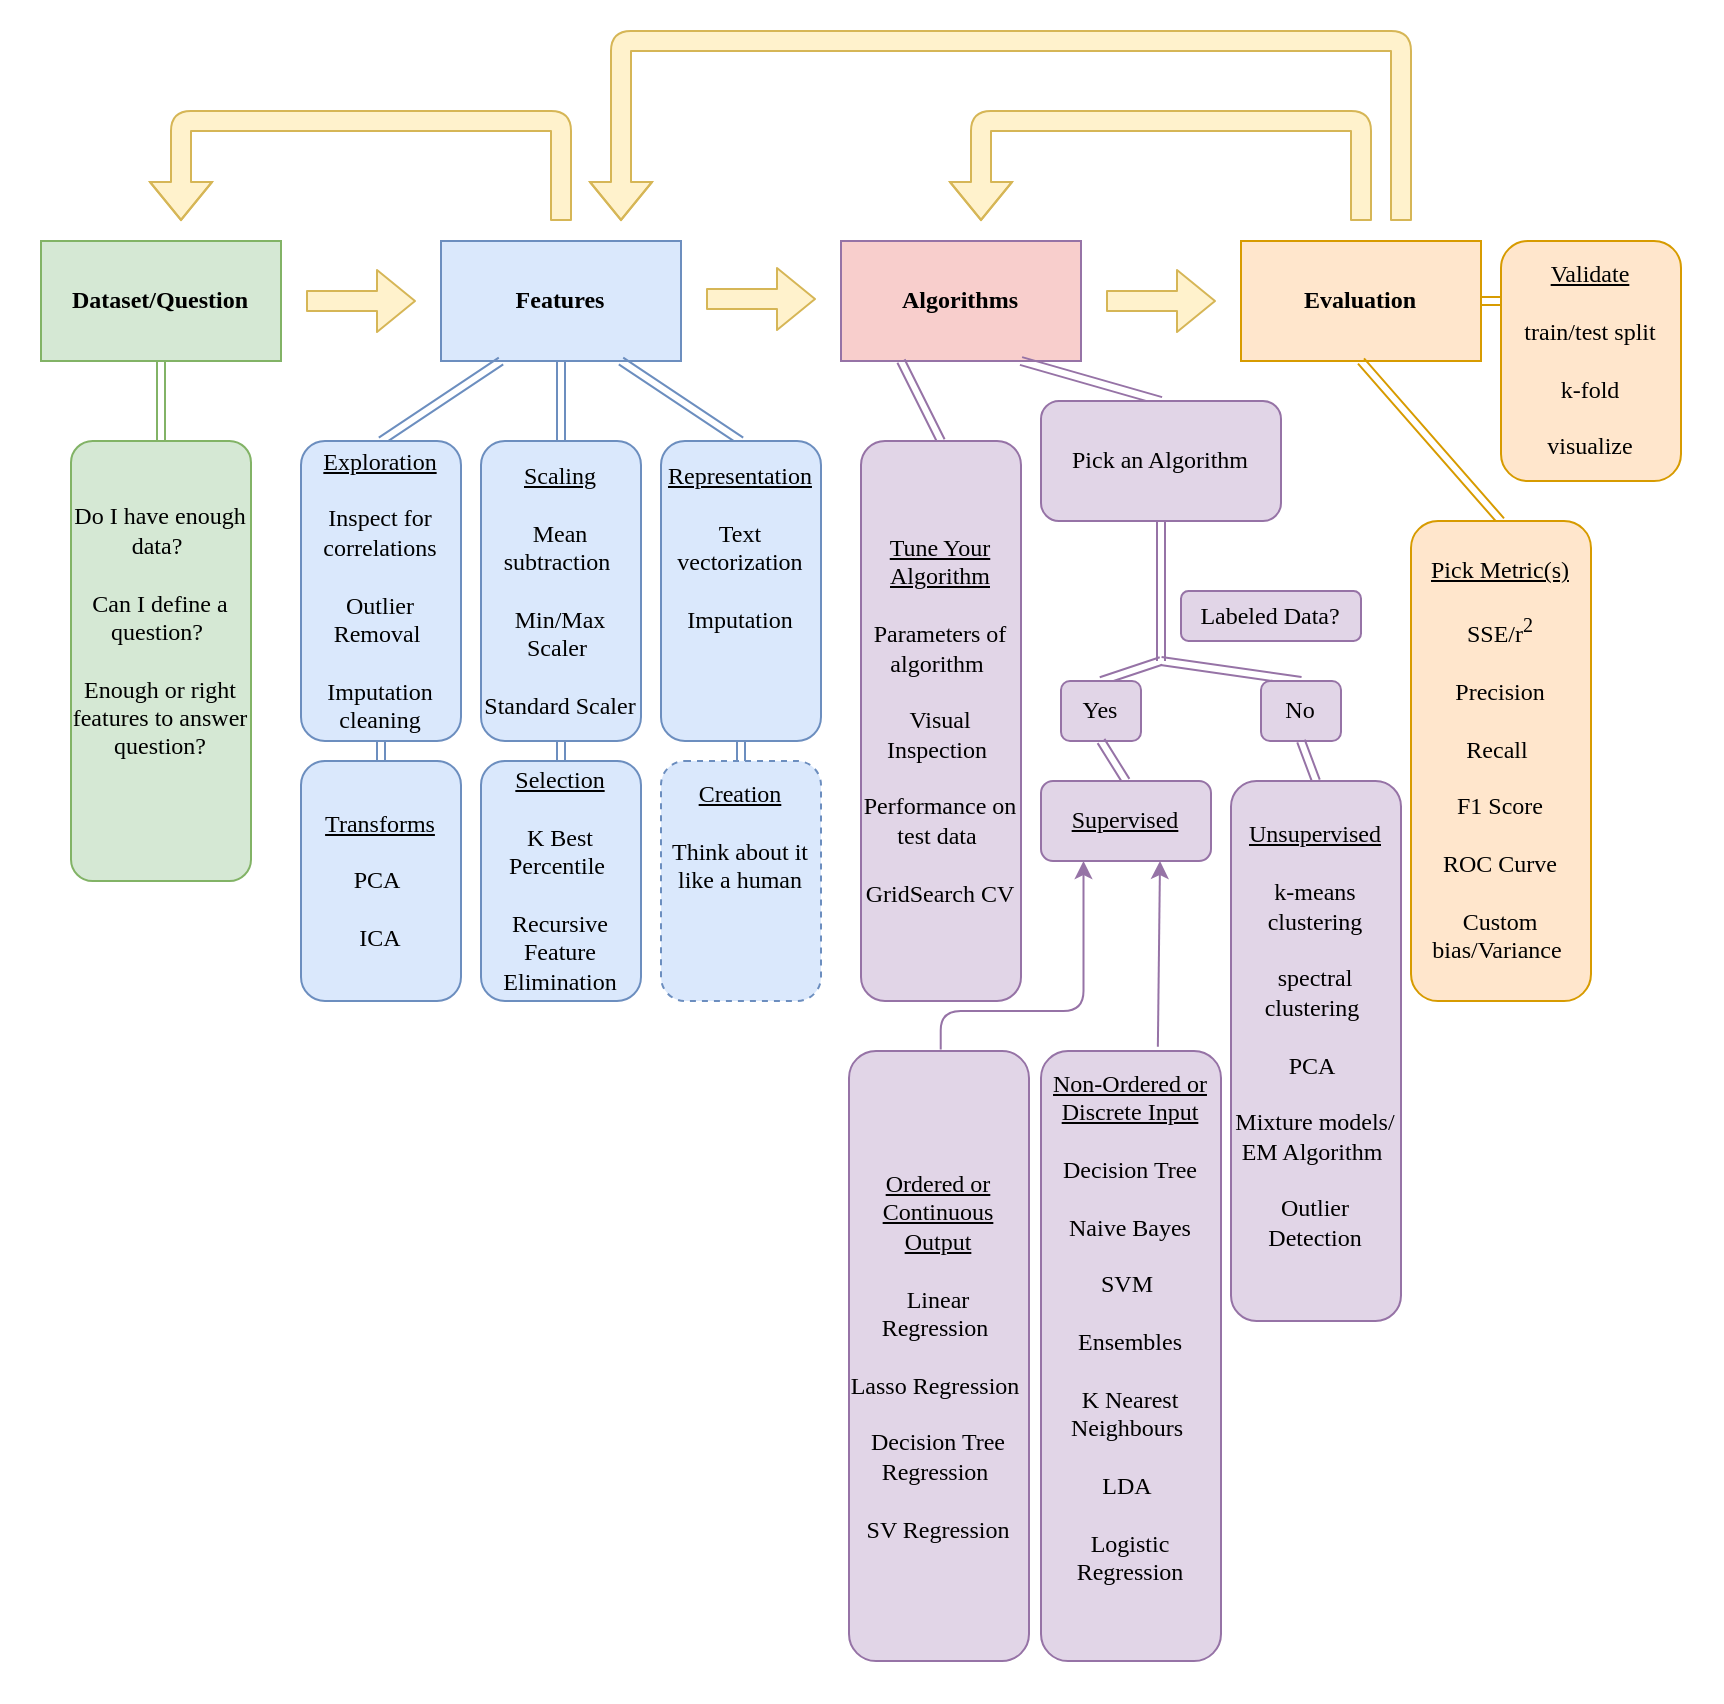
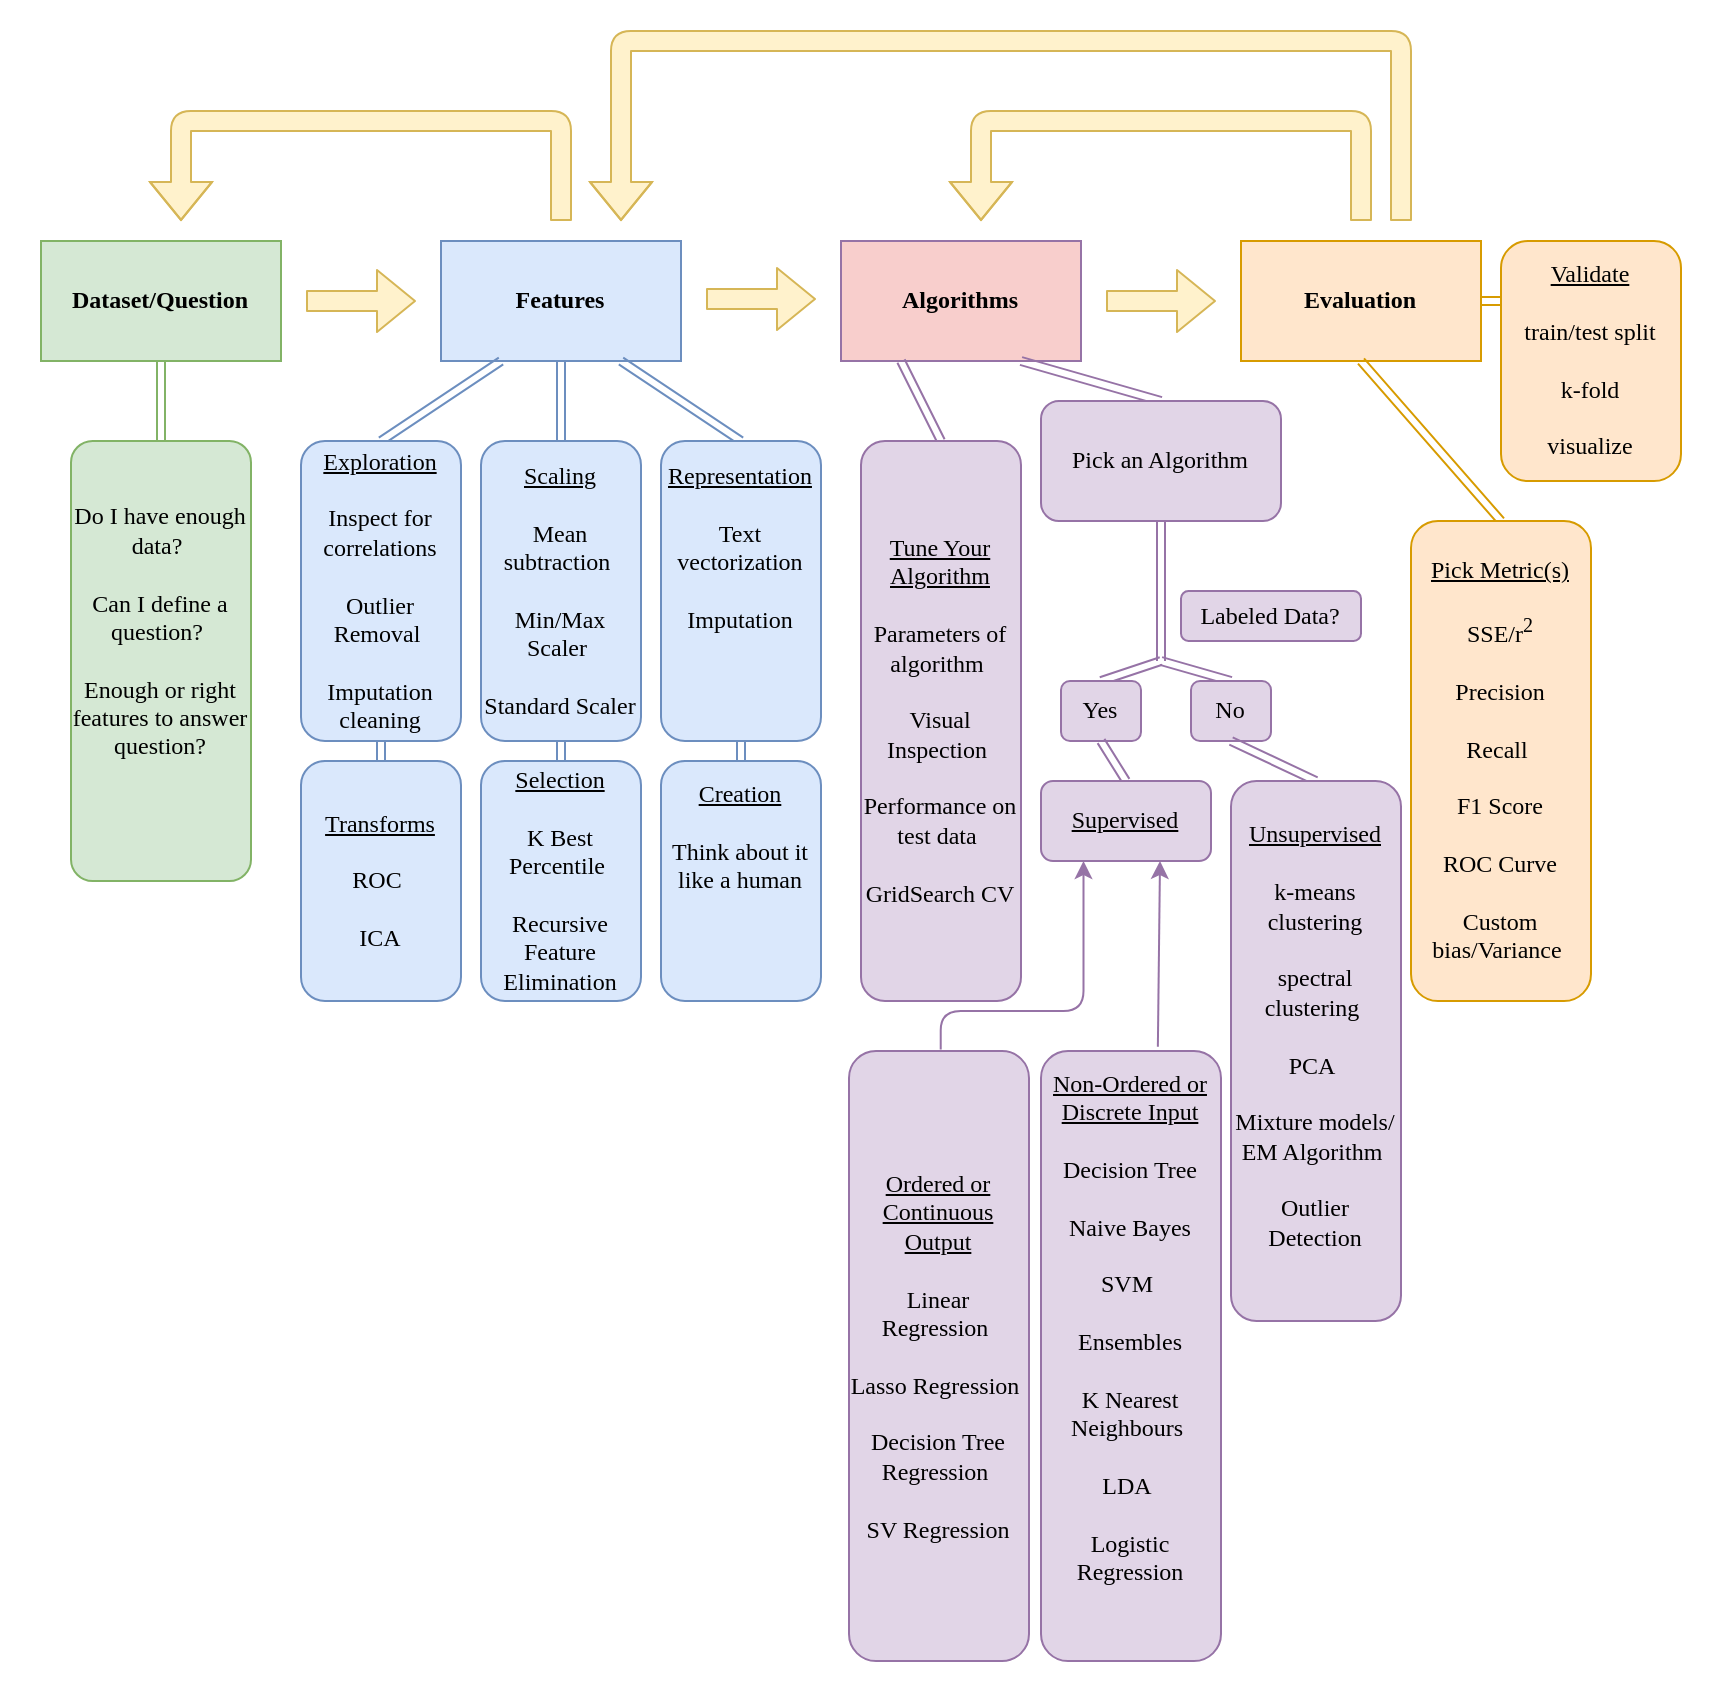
(1301, 711) -> (1231, 711)
(381, 881) -> (381, 881)
(741, 881) -> (741, 881)
